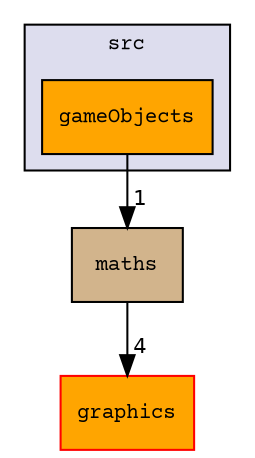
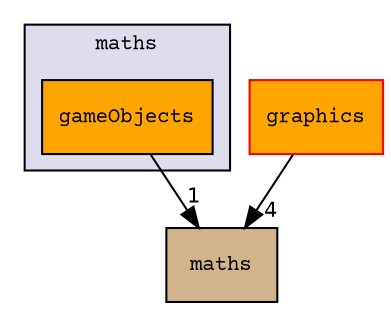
(127, 44) -> (127, 44)
(127, 329) -> (275, 182)
